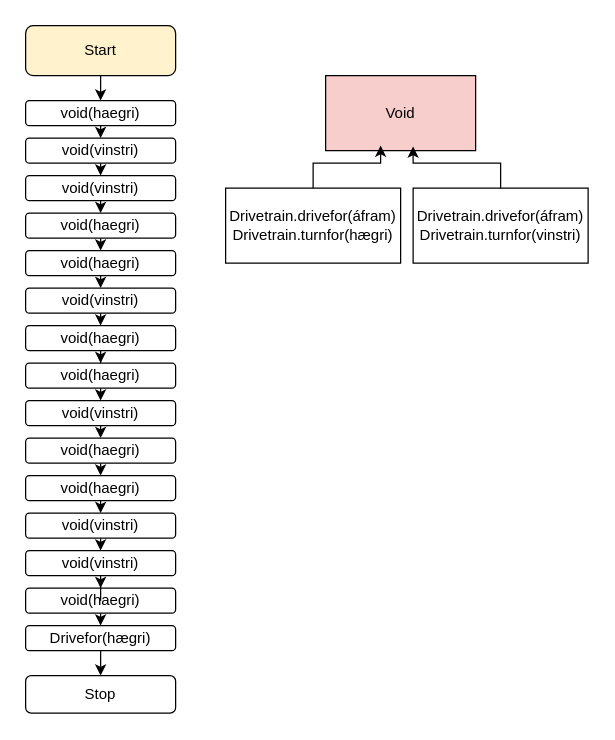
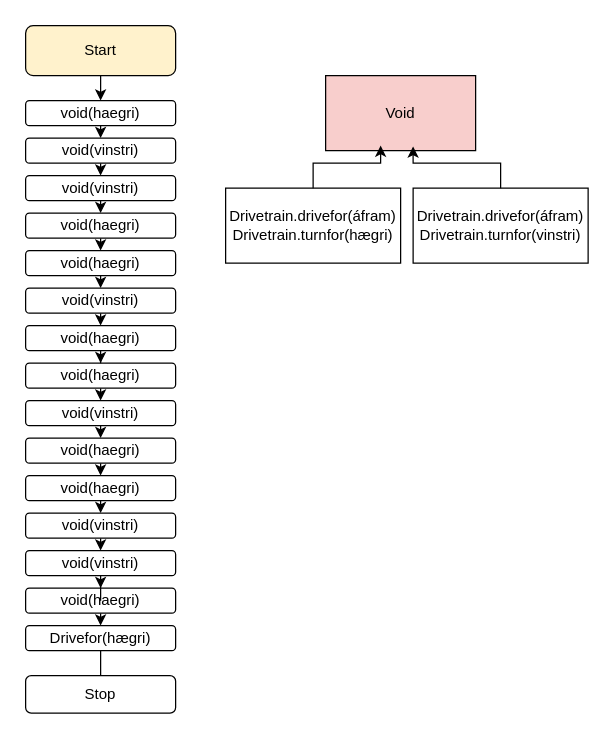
(101, 665) -> (101, 668)
